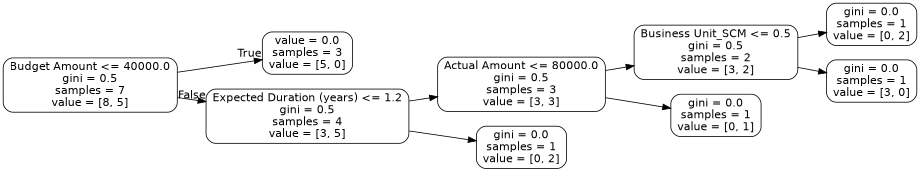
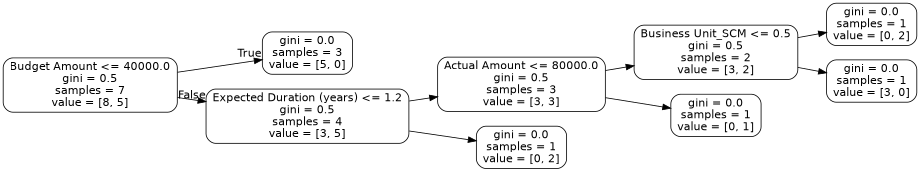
(307, 53) -> (307, 53)
